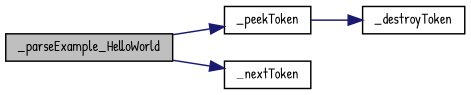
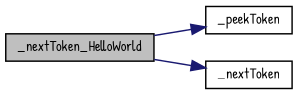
(414, 20) -> none
(89, 47) -> (80, 47)
